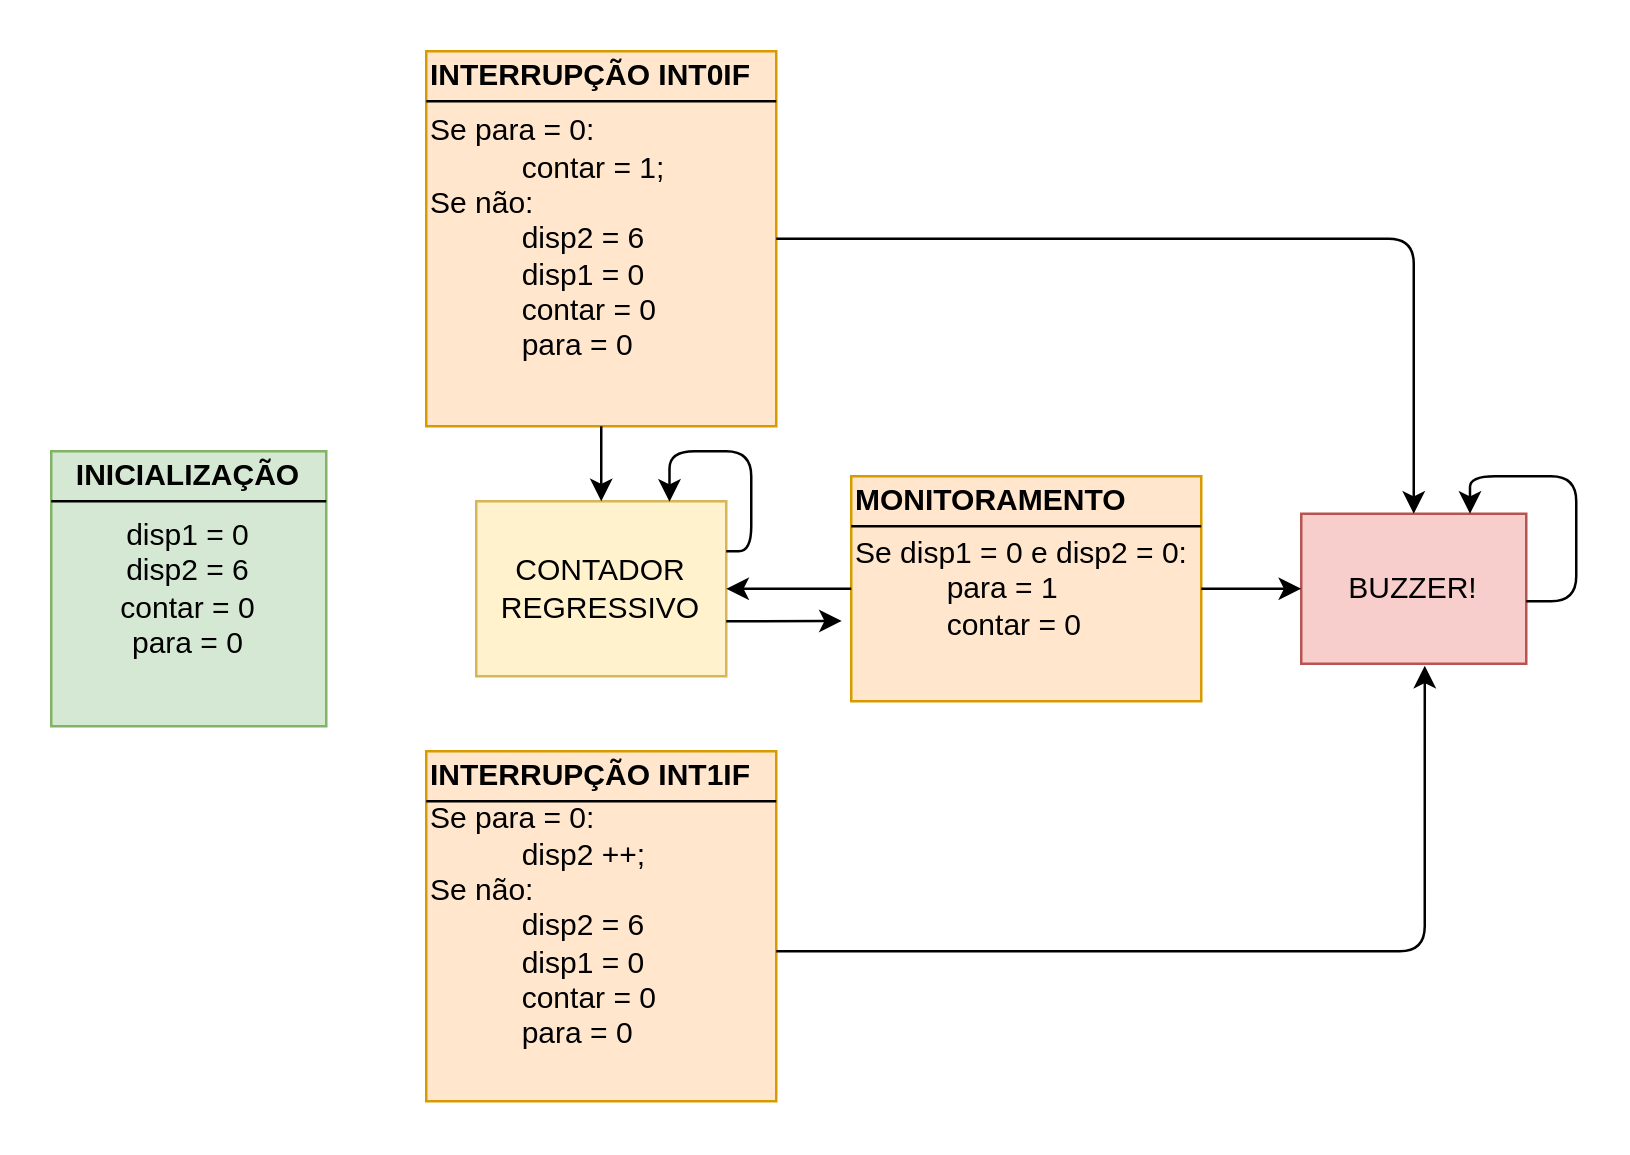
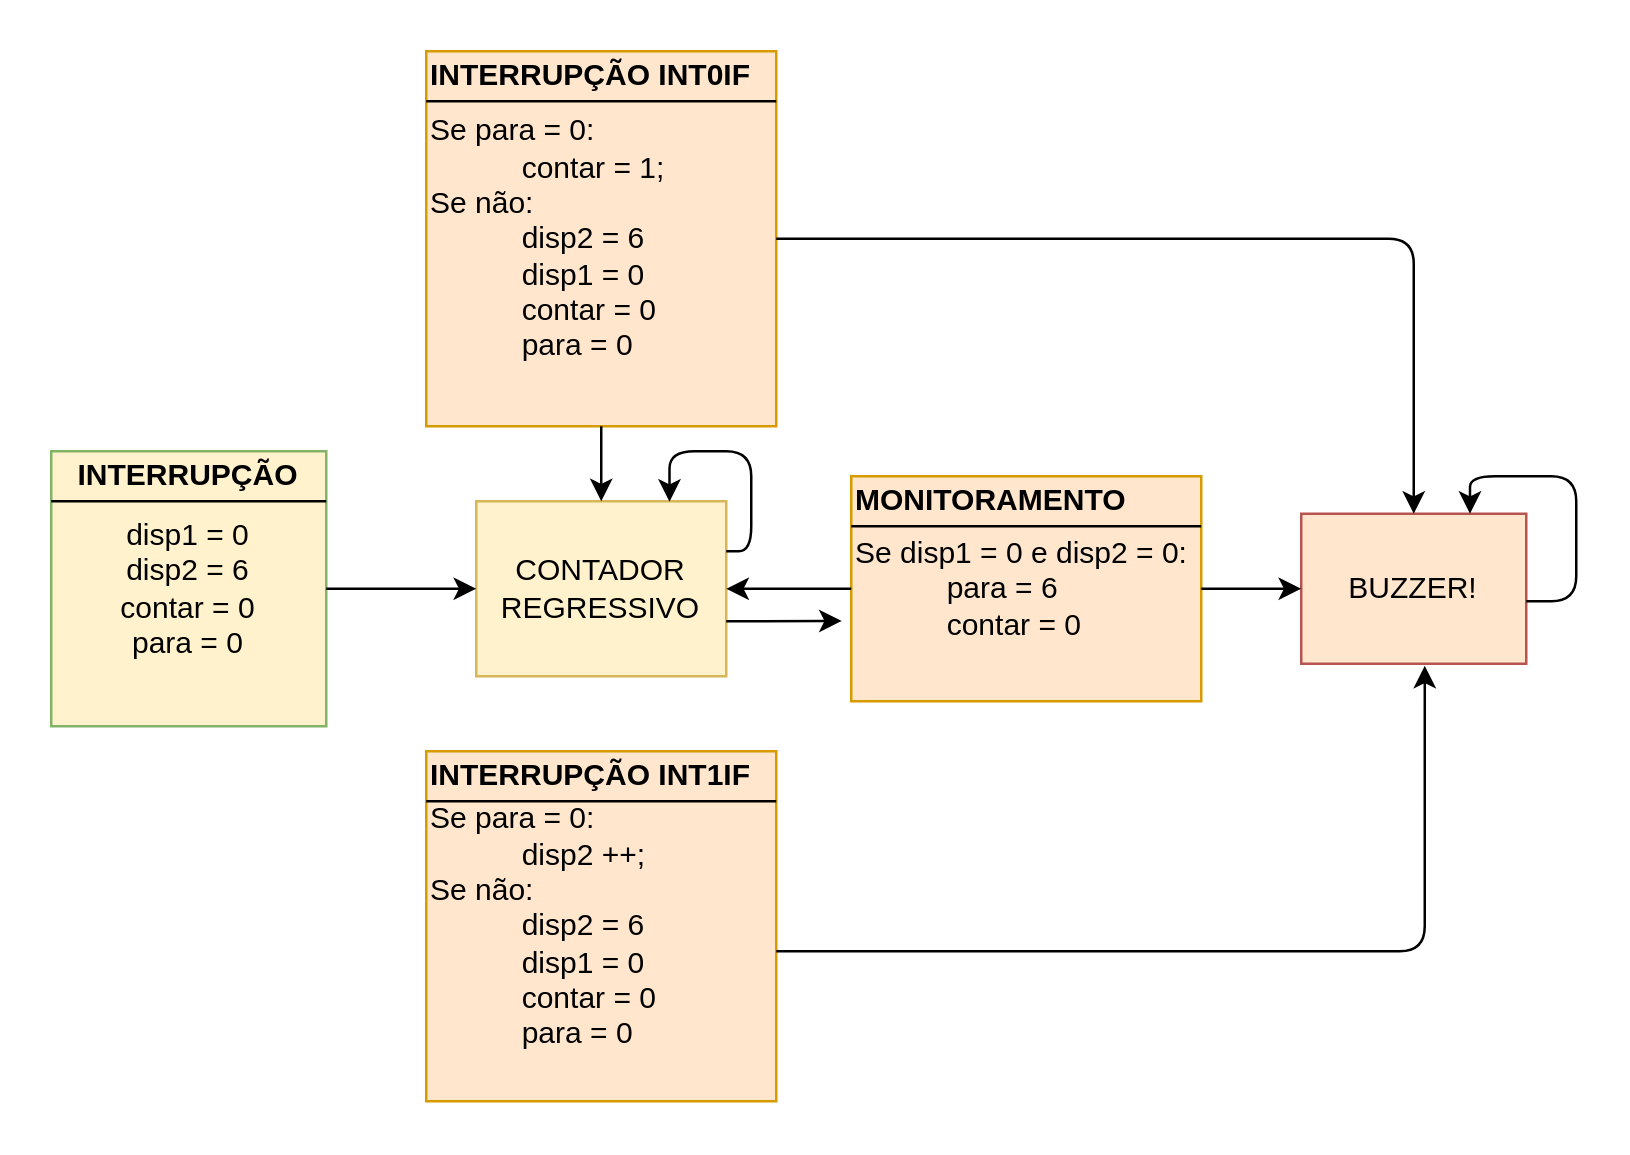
(189, 476) -> (189, 476)
(189, 589) -> (189, 589)
none -> (393, 589)
(1027, 589) -> (1027, 589)
(1414, 589) -> (1414, 589)
